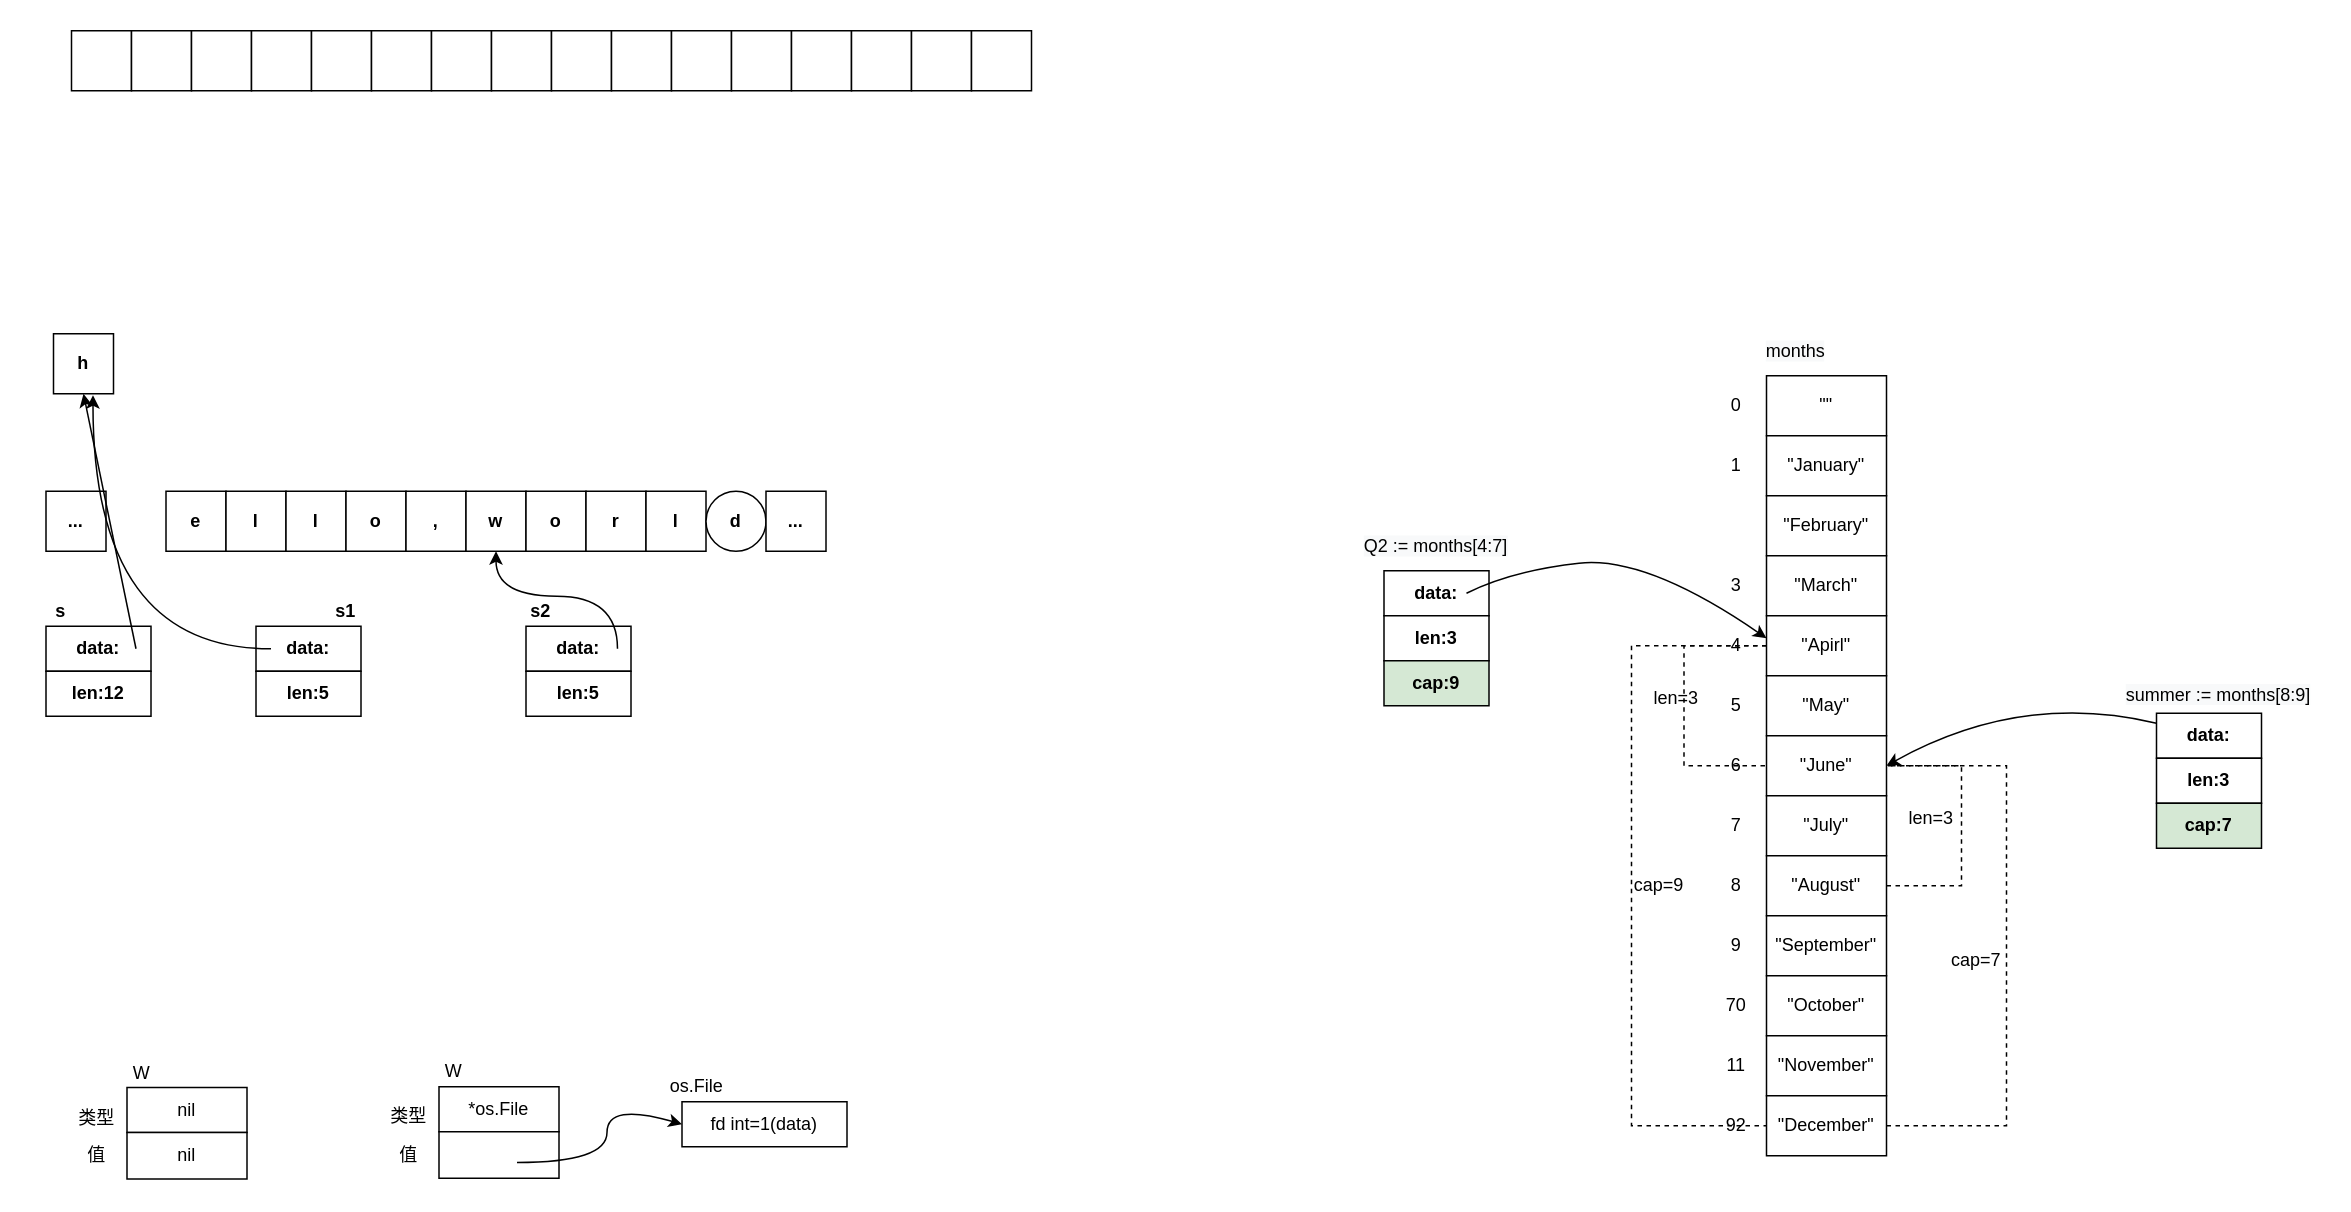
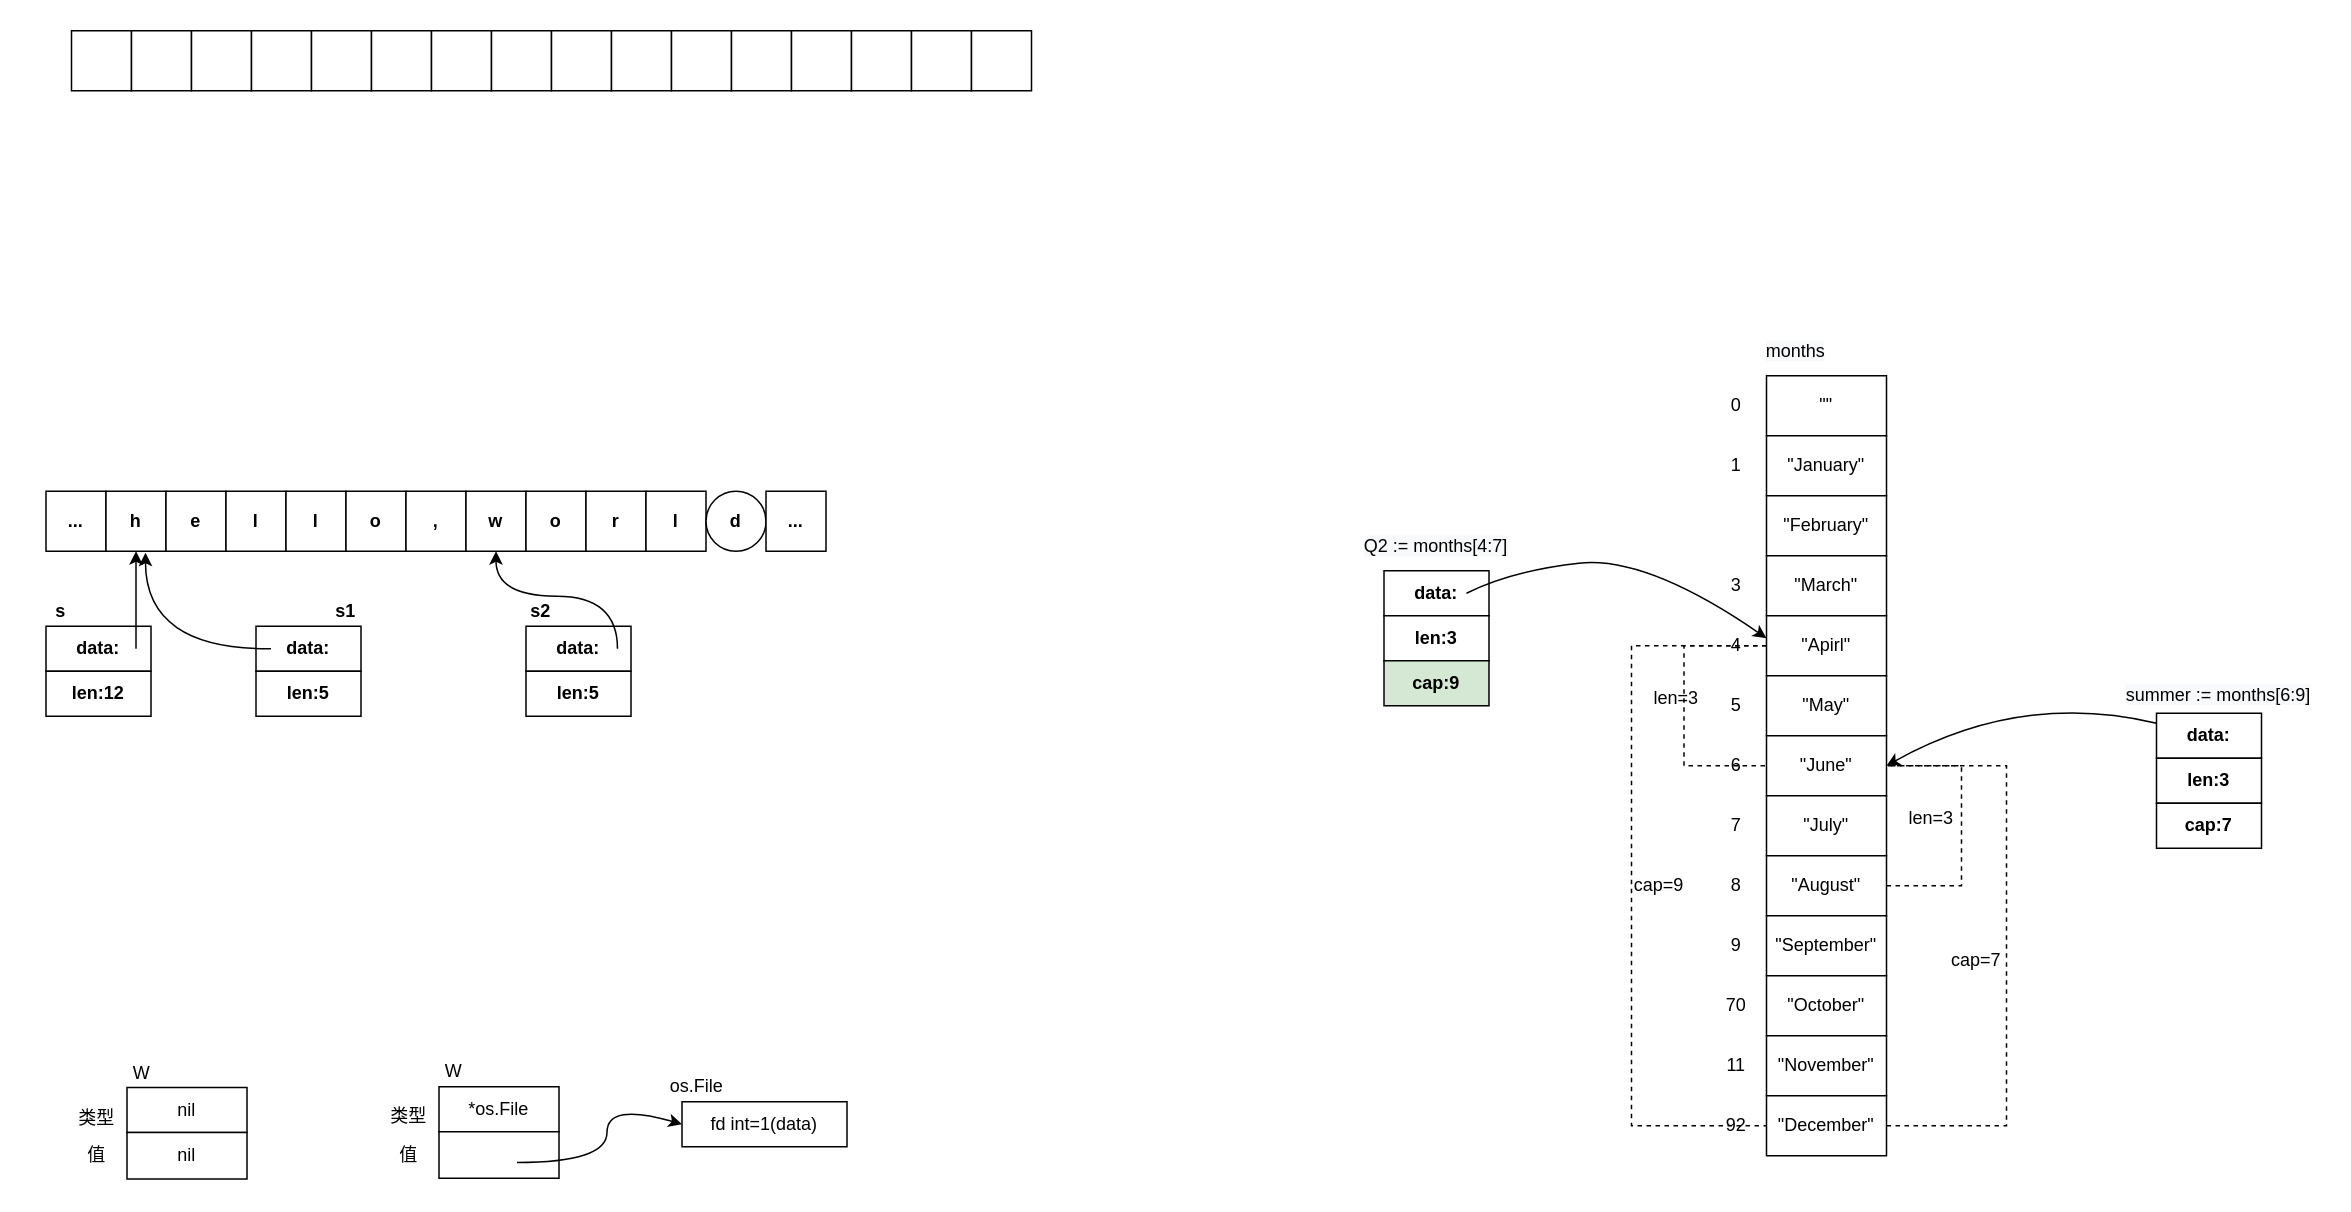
(83, 364) -> (136, 521)
(2222, 706) -> (2222, 706)
(2209, 826) -> (2209, 826)
